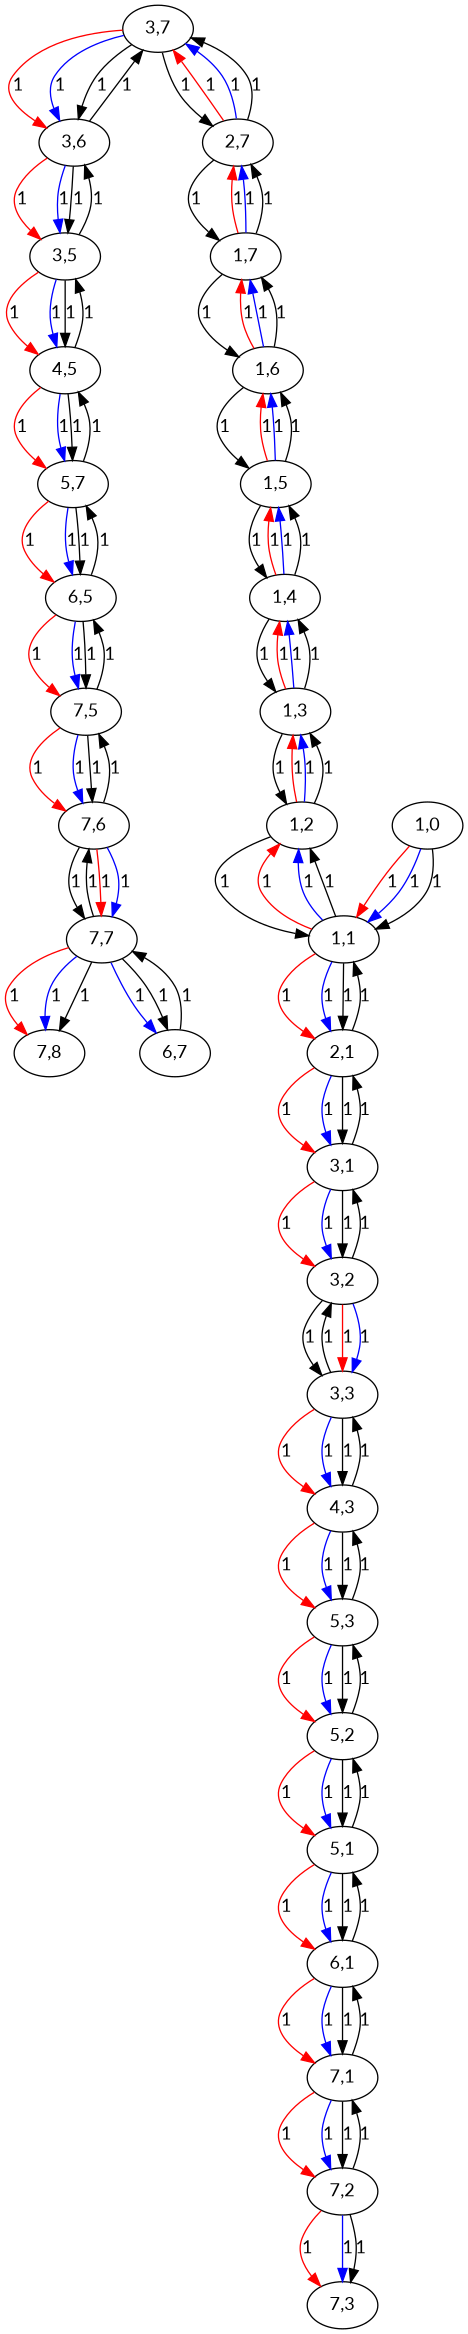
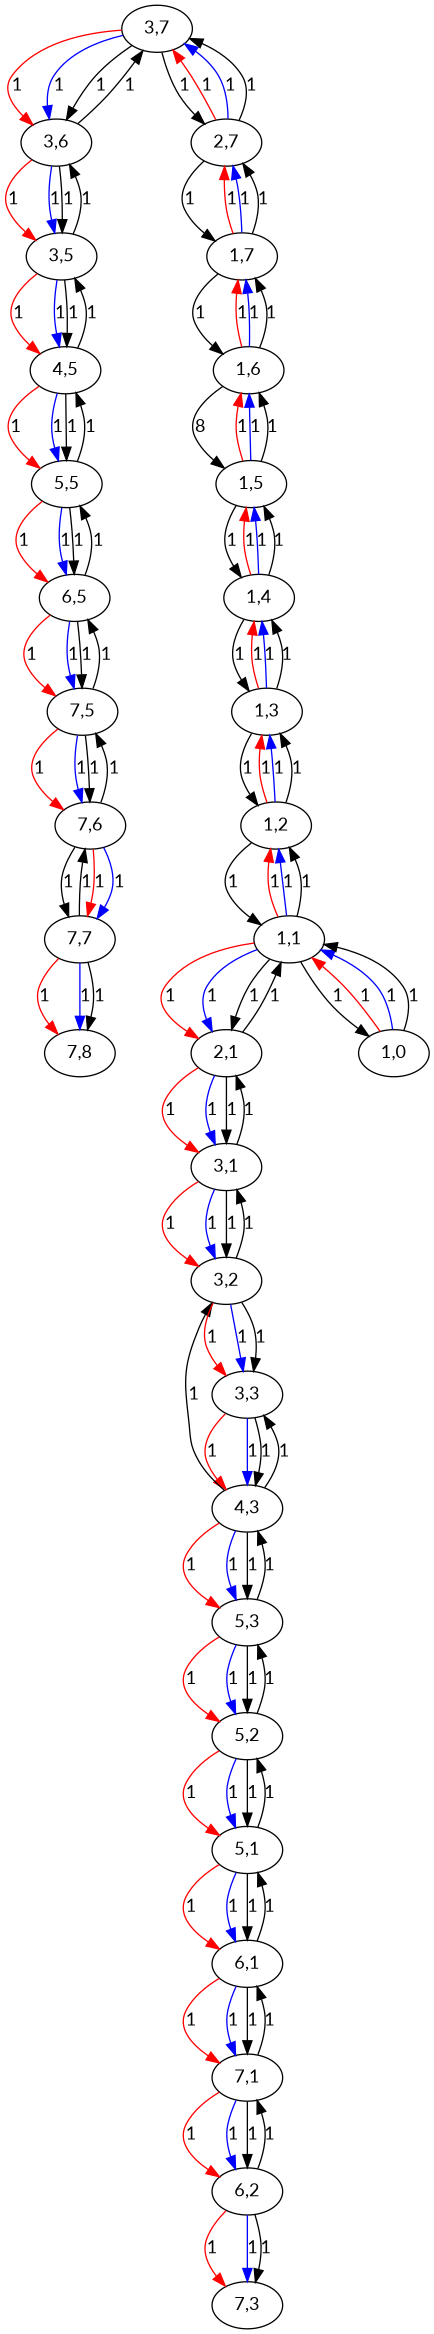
(225, 427) -> (201, 427)
(73, 484) -> (67, 484)
none -> (326, 998)
(175, 1053) -> none
(322, 1344) -> (187, 1406)
(343, 2191) -> (247, 2191)
